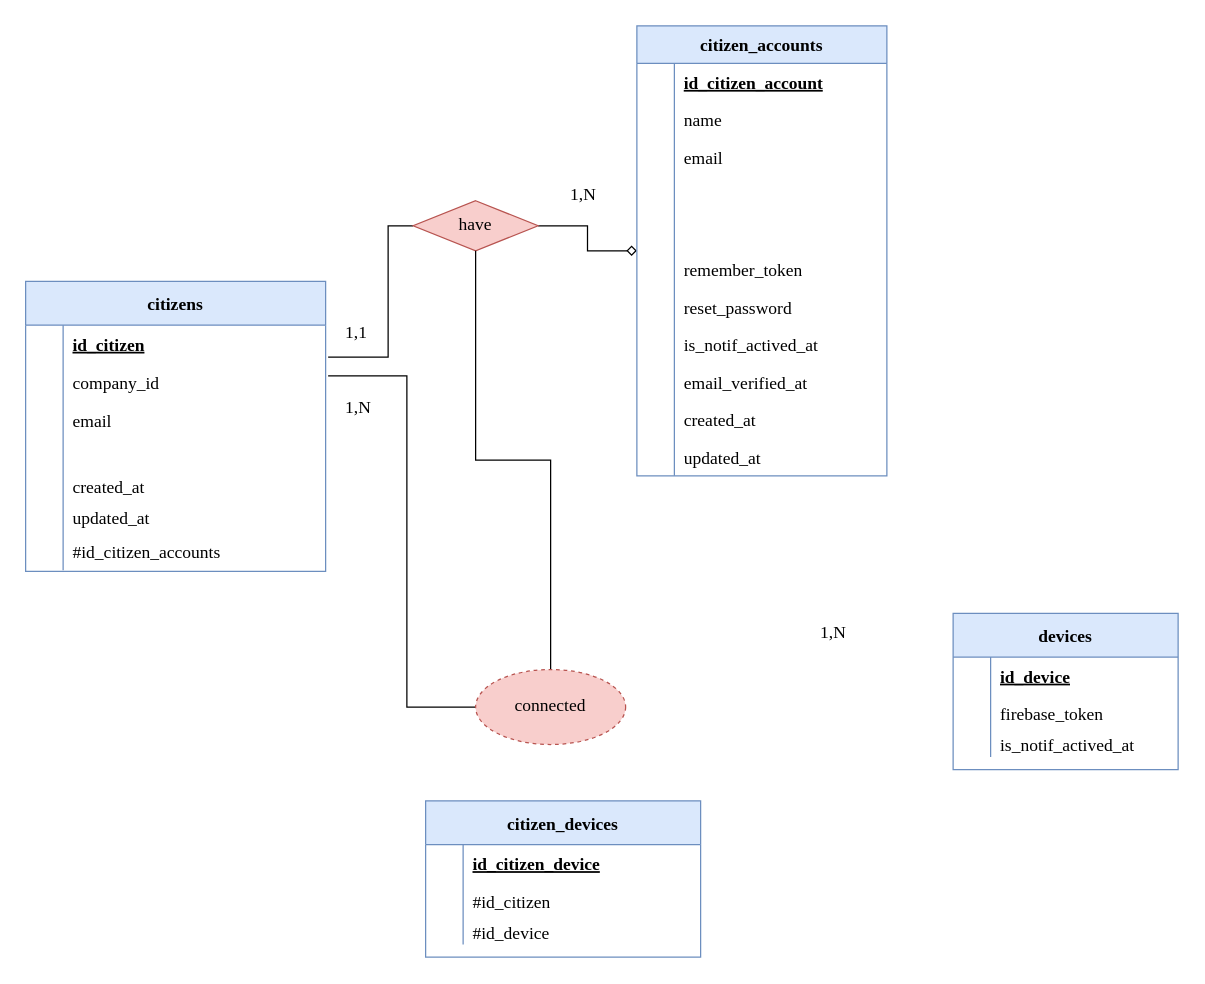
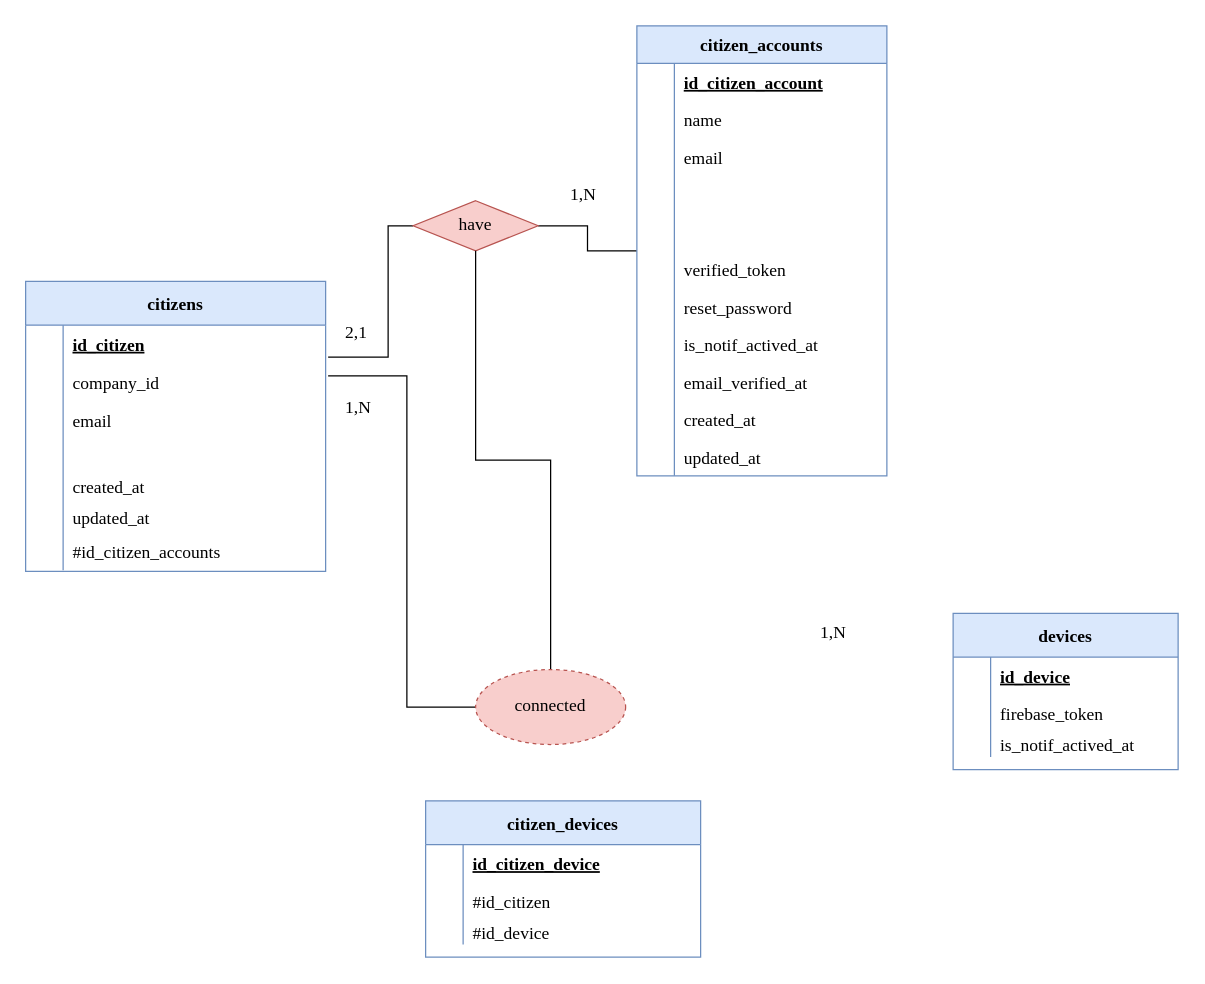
(626, 251) -> (630, 251)
(752, 270) -> (748, 270)
(357, 332) -> (357, 332)
